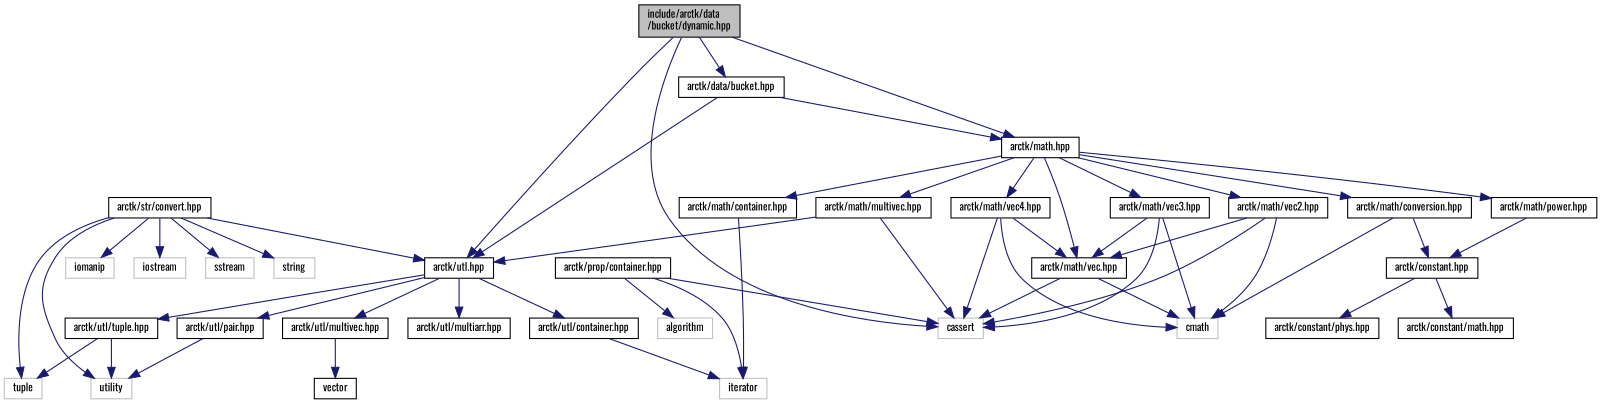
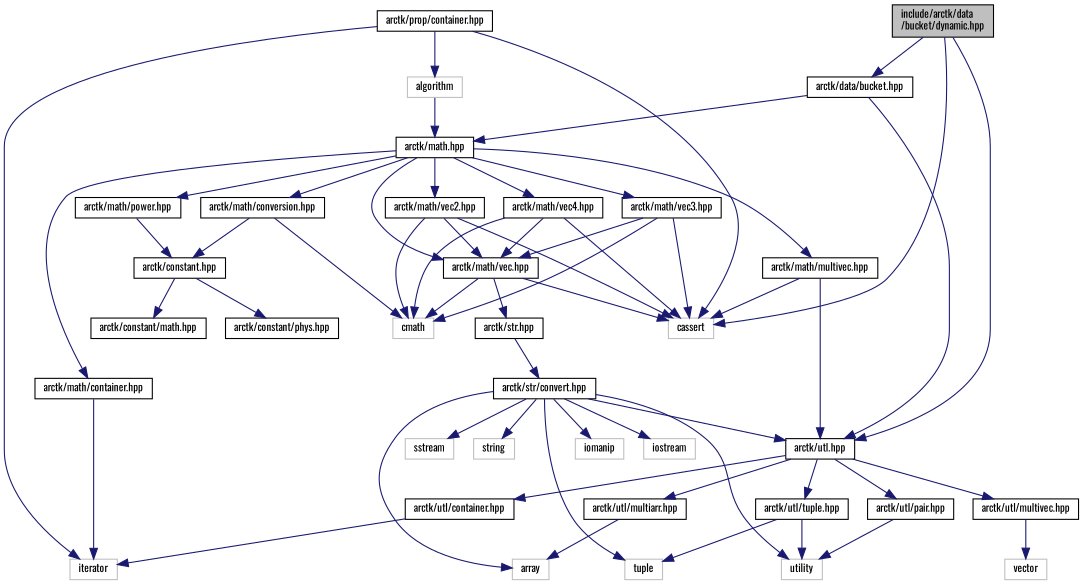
(868, 85) -> (435, 112)
none -> (509, 328)
(335, 389) -> (1026, 569)
none -> (531, 569)
